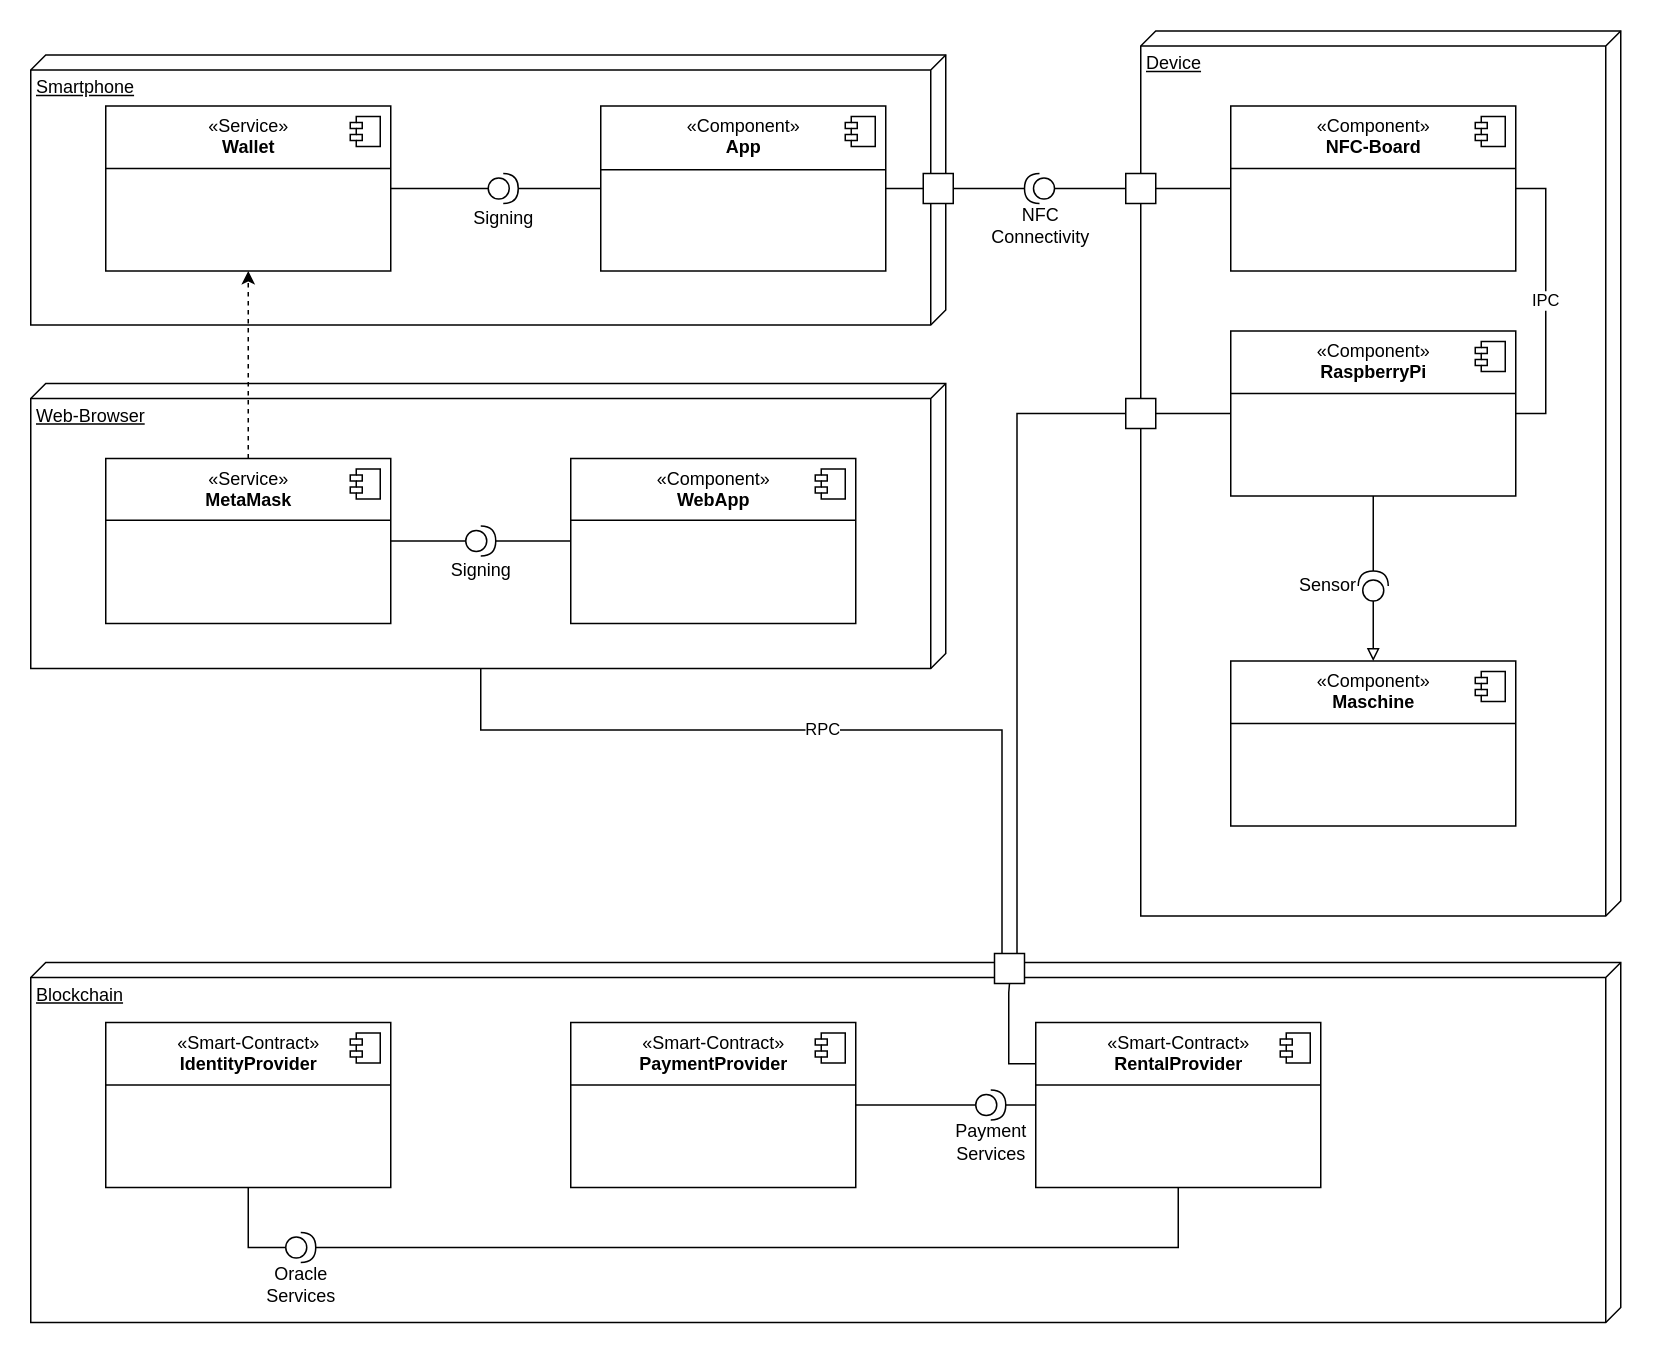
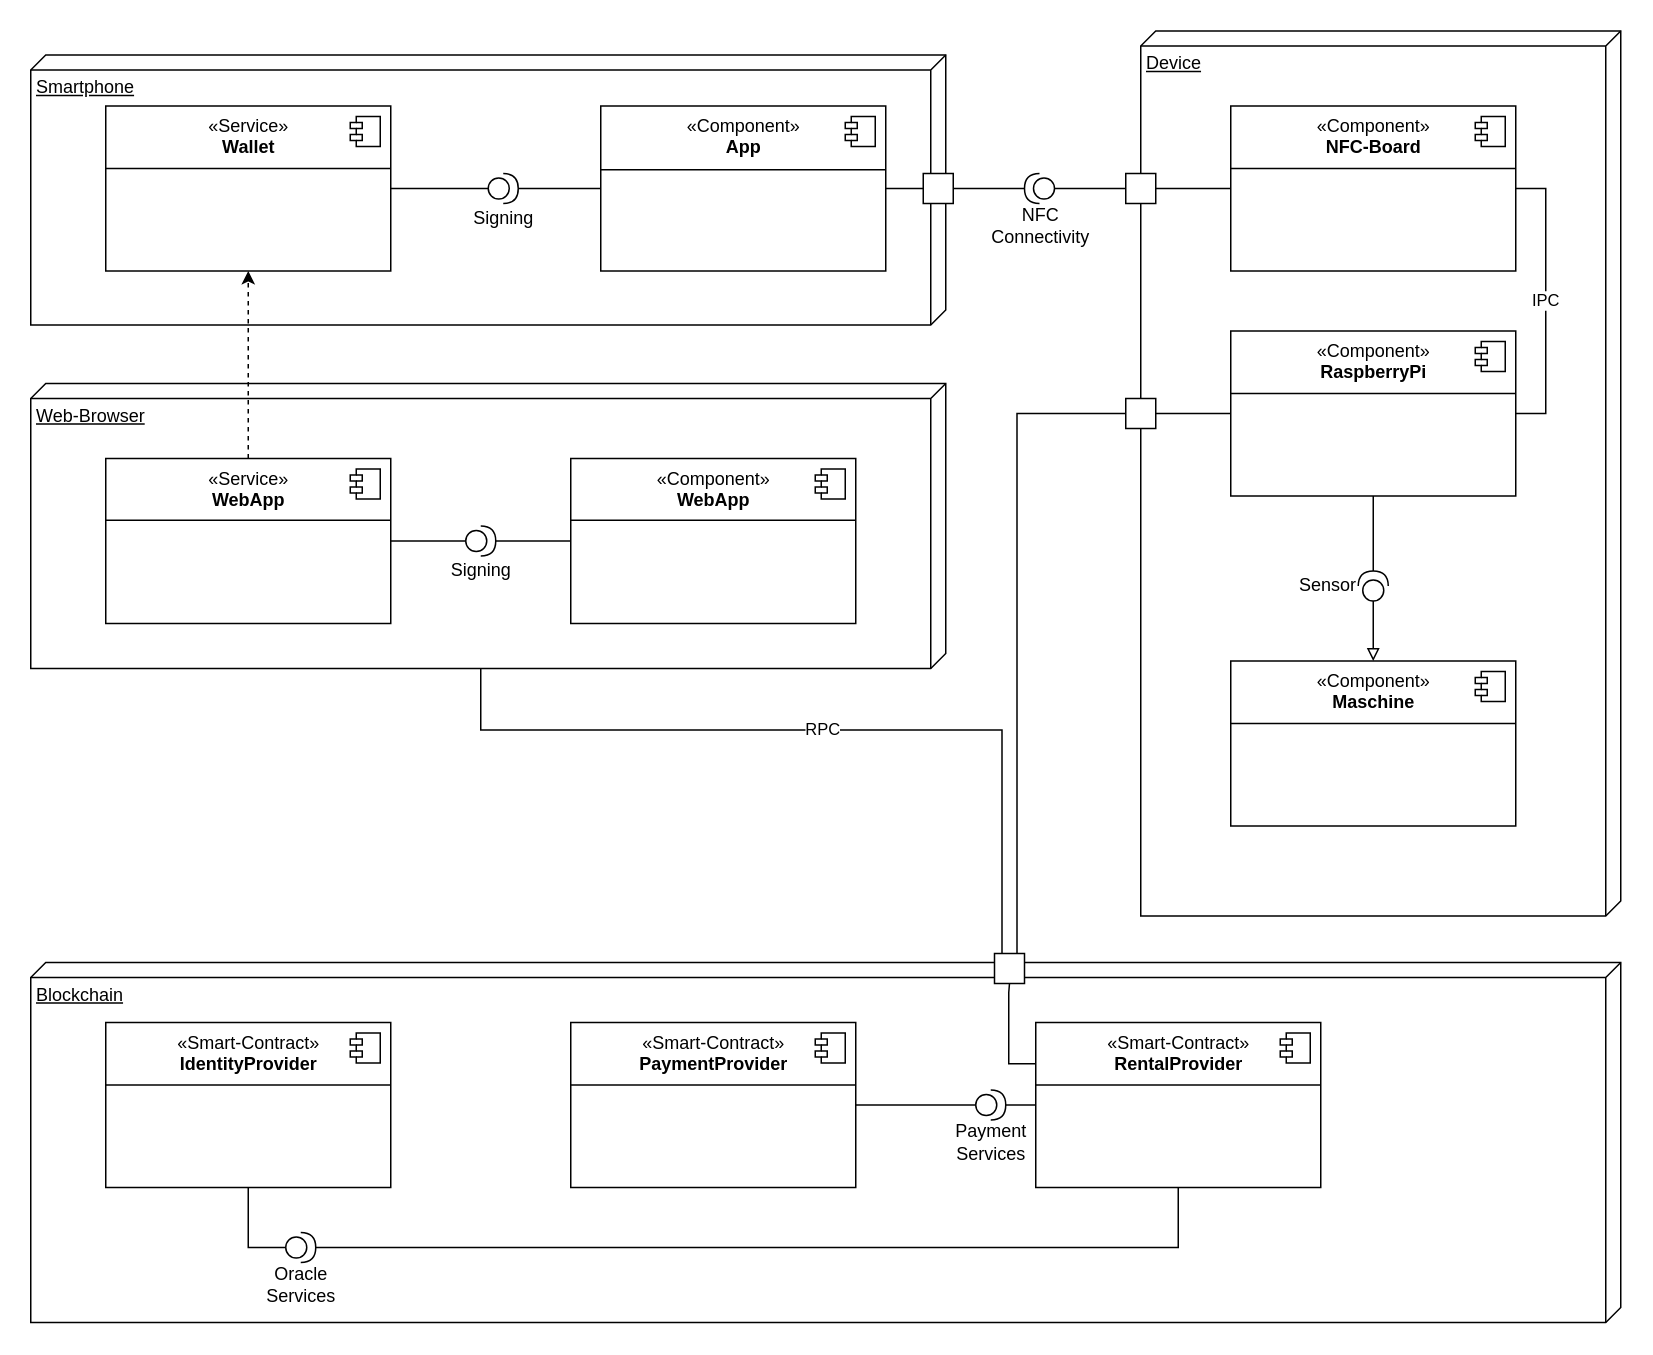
(249, 490) -> (249, 490)
